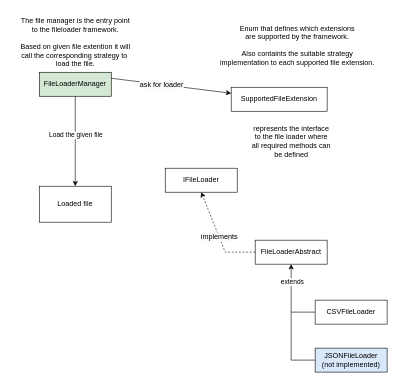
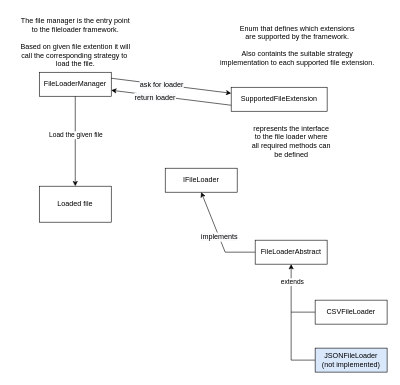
(75, 84) -> (75, 84)
none -> (172, 98)
(234, 252) -> (234, 252)
